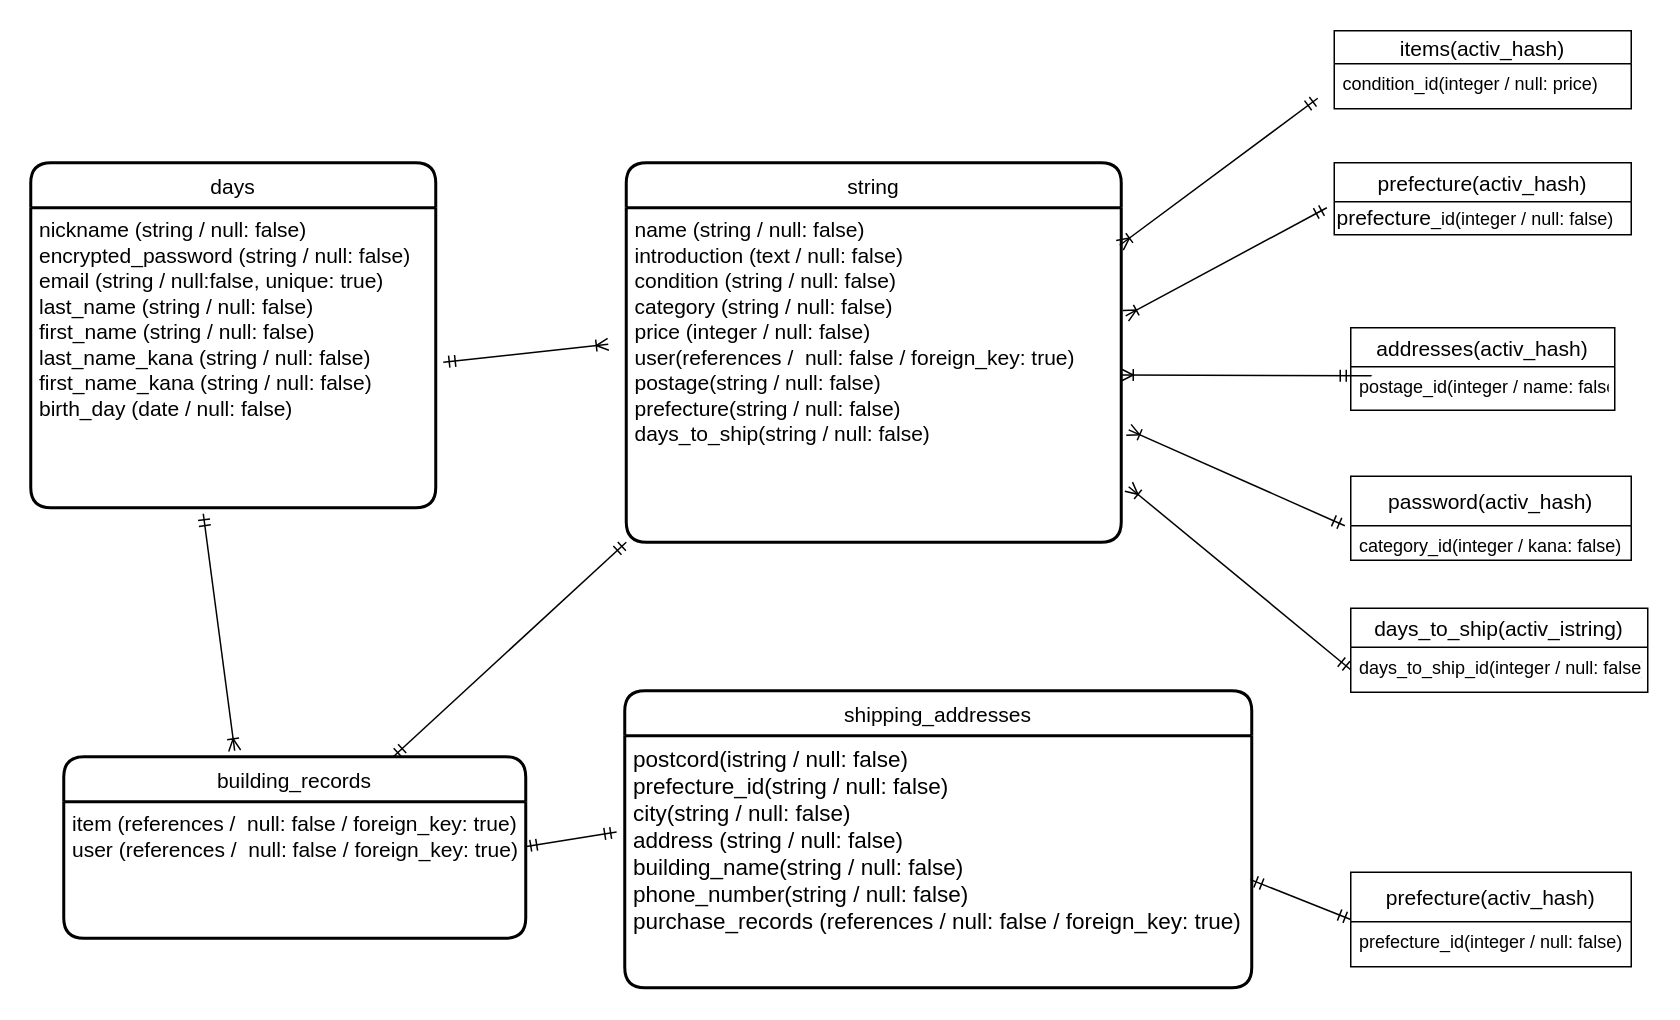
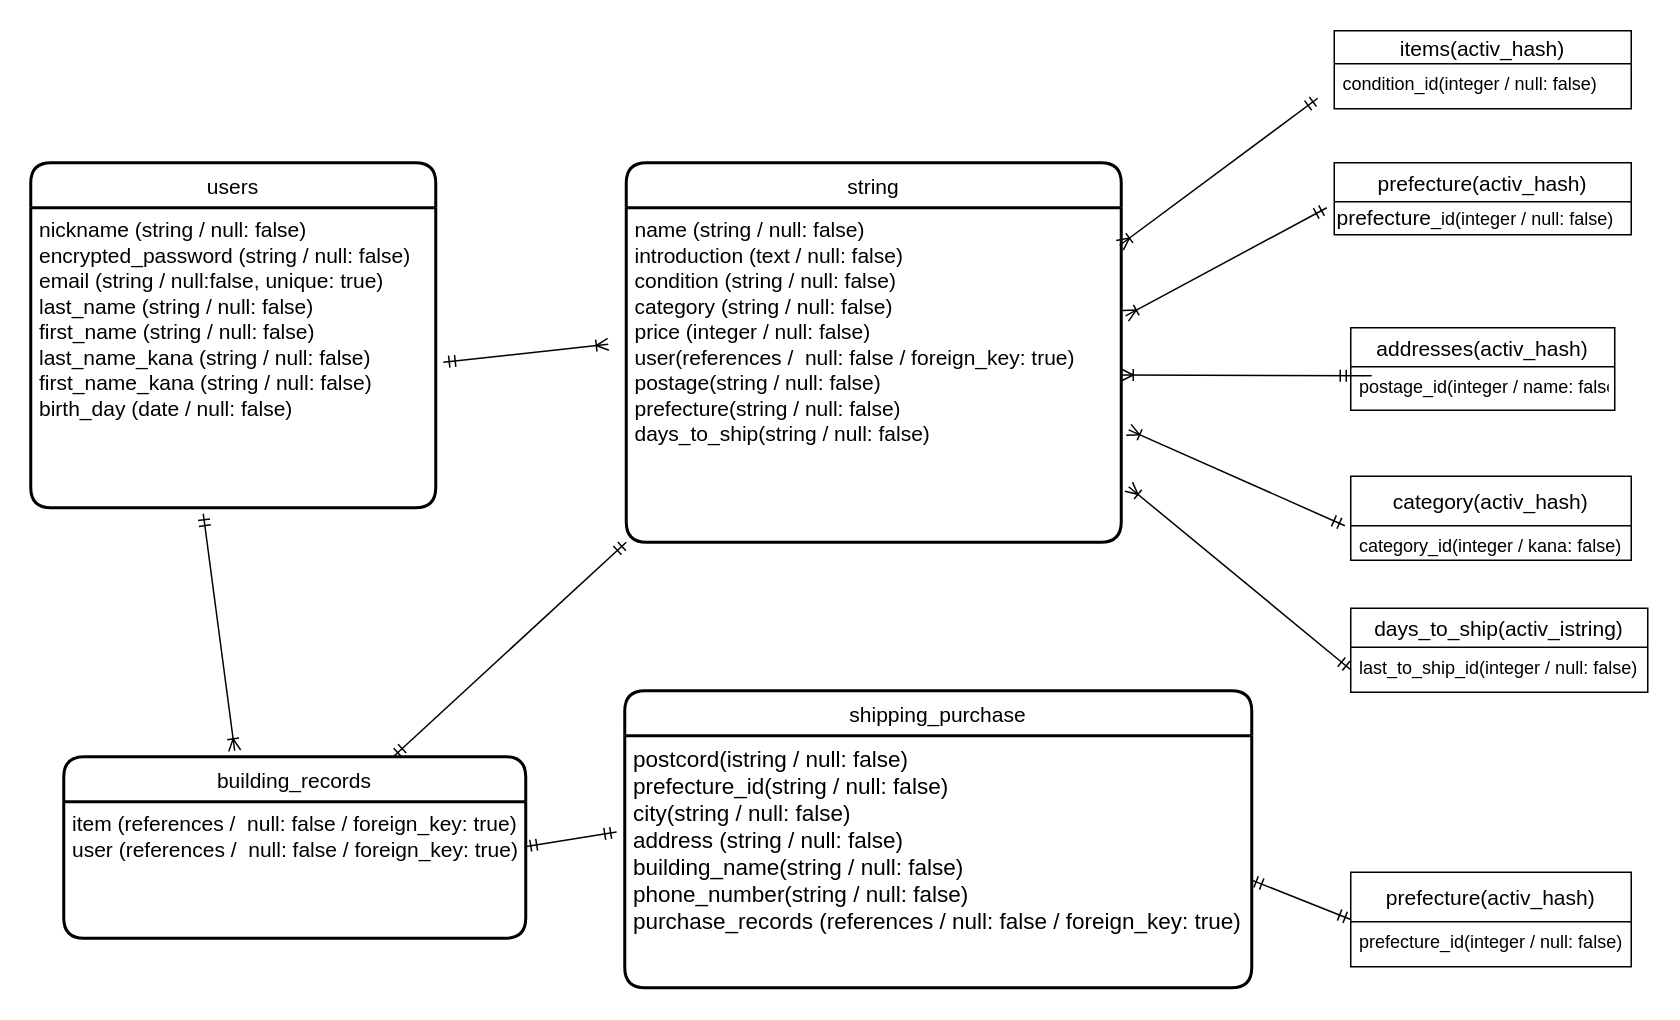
(1493, 84) -> (1493, 84)
(233, 187) -> (233, 187)
(1490, 502) -> (1490, 502)
(1527, 668) -> (1525, 668)
(938, 715) -> (938, 715)
